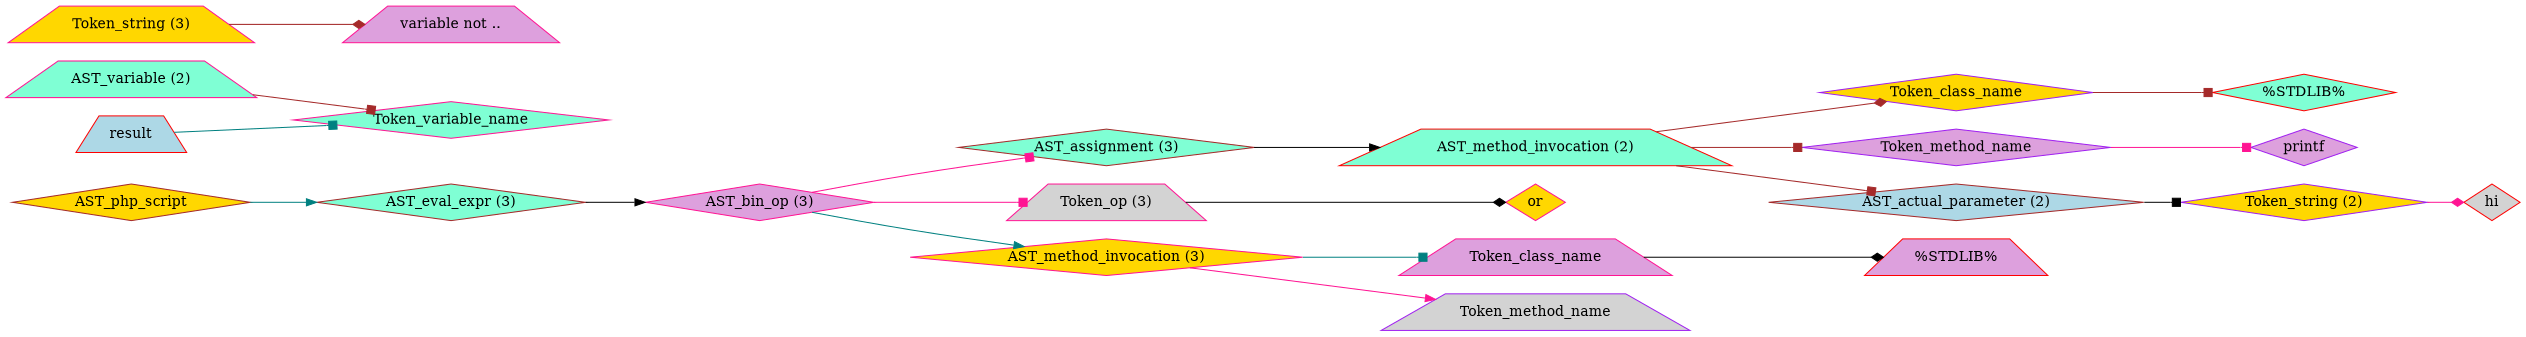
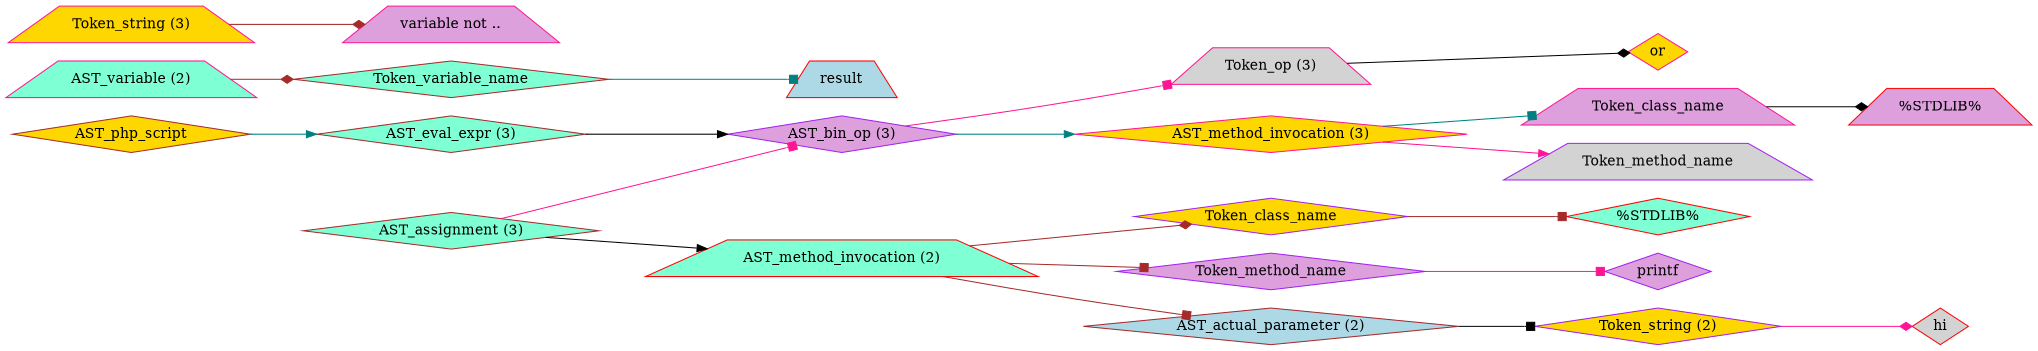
(309, 102) -> (256, 79)
(451, 120) -> (451, 79)
(250, 129) -> (698, 79)
(917, 174) -> (643, 183)
(760, 202) -> (842, 134)
